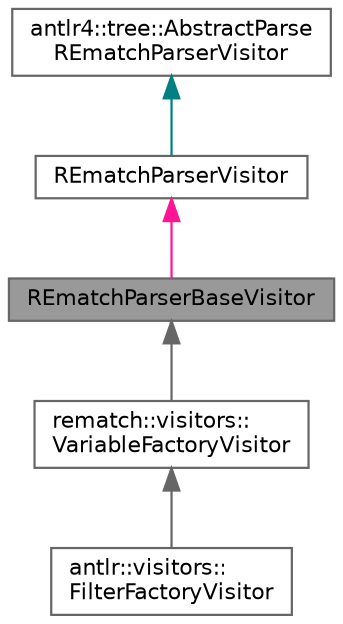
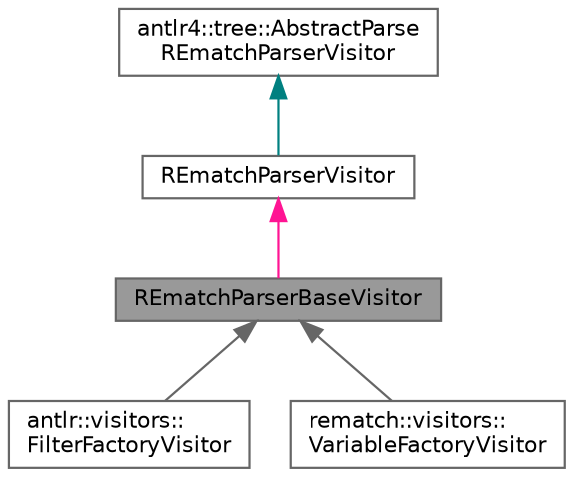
(172, 519) -> (202, 368)
